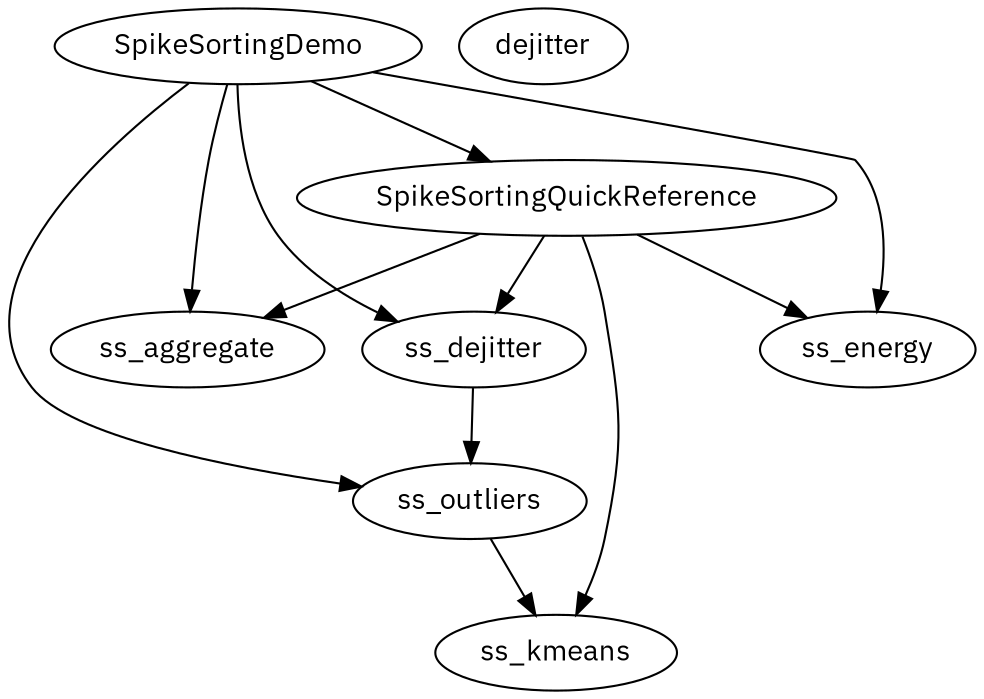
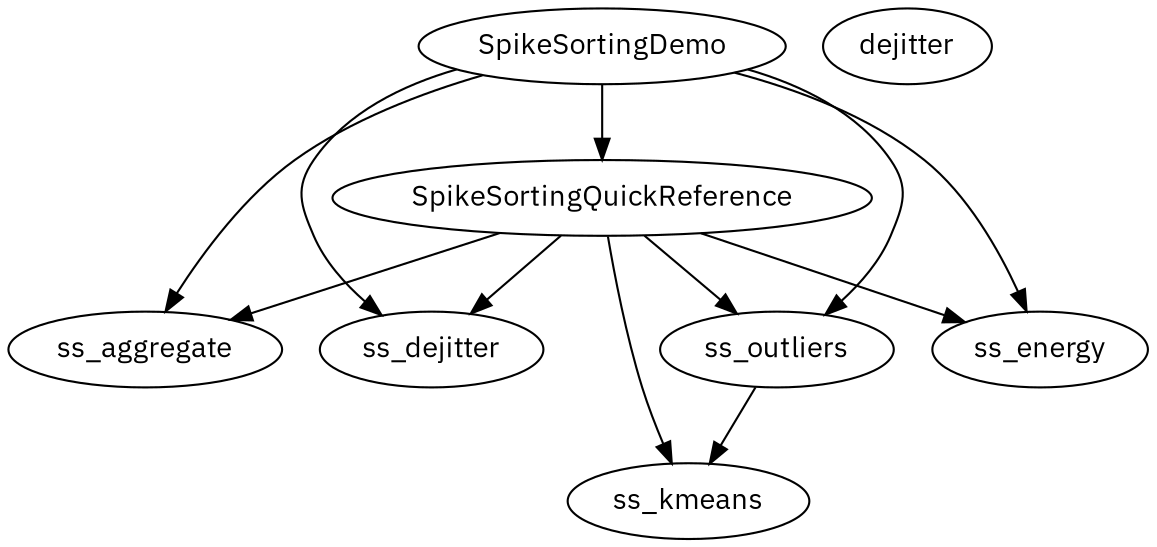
(472, 415) -> (682, 268)
